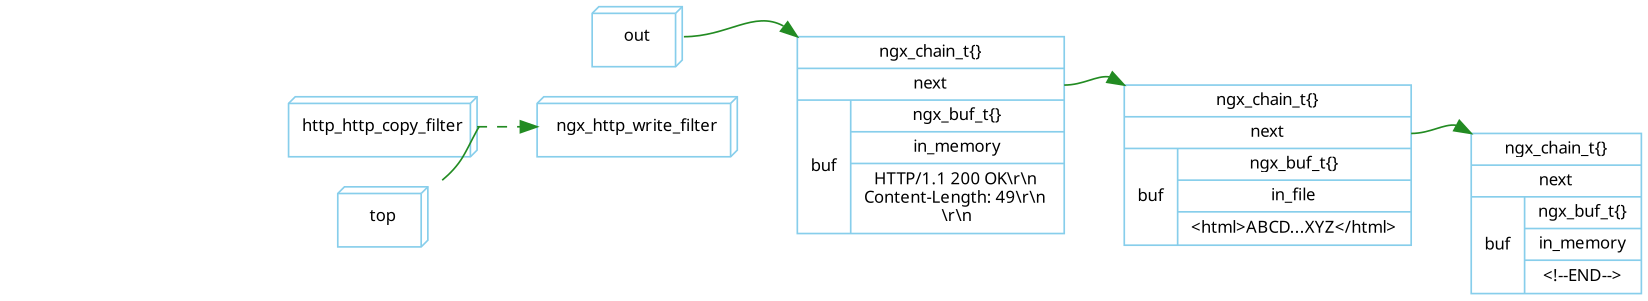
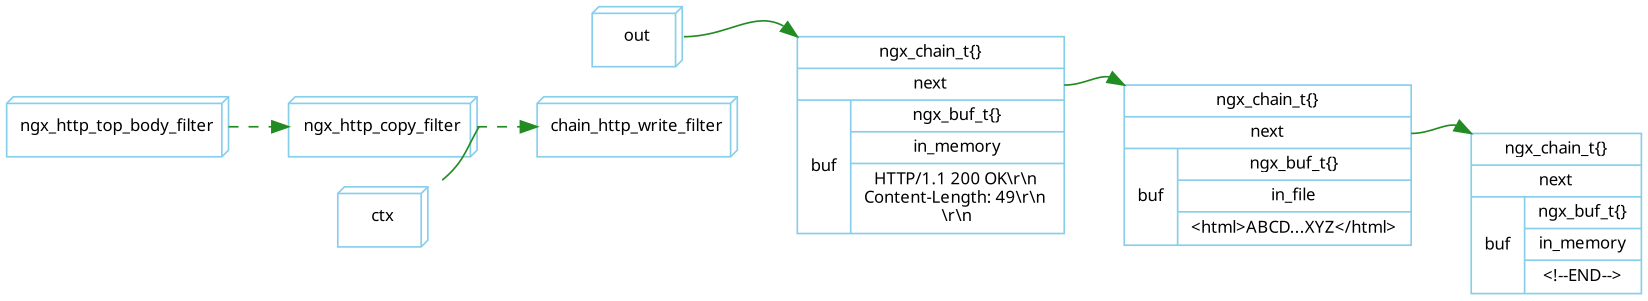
none -> (118, 127)
(383, 127) -> (383, 127)
(637, 127) -> (637, 127)
(383, 217) -> (383, 217)
